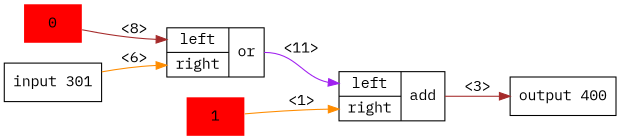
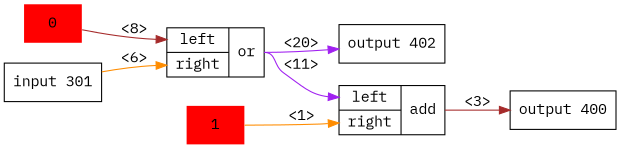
none -> (392, 44)
